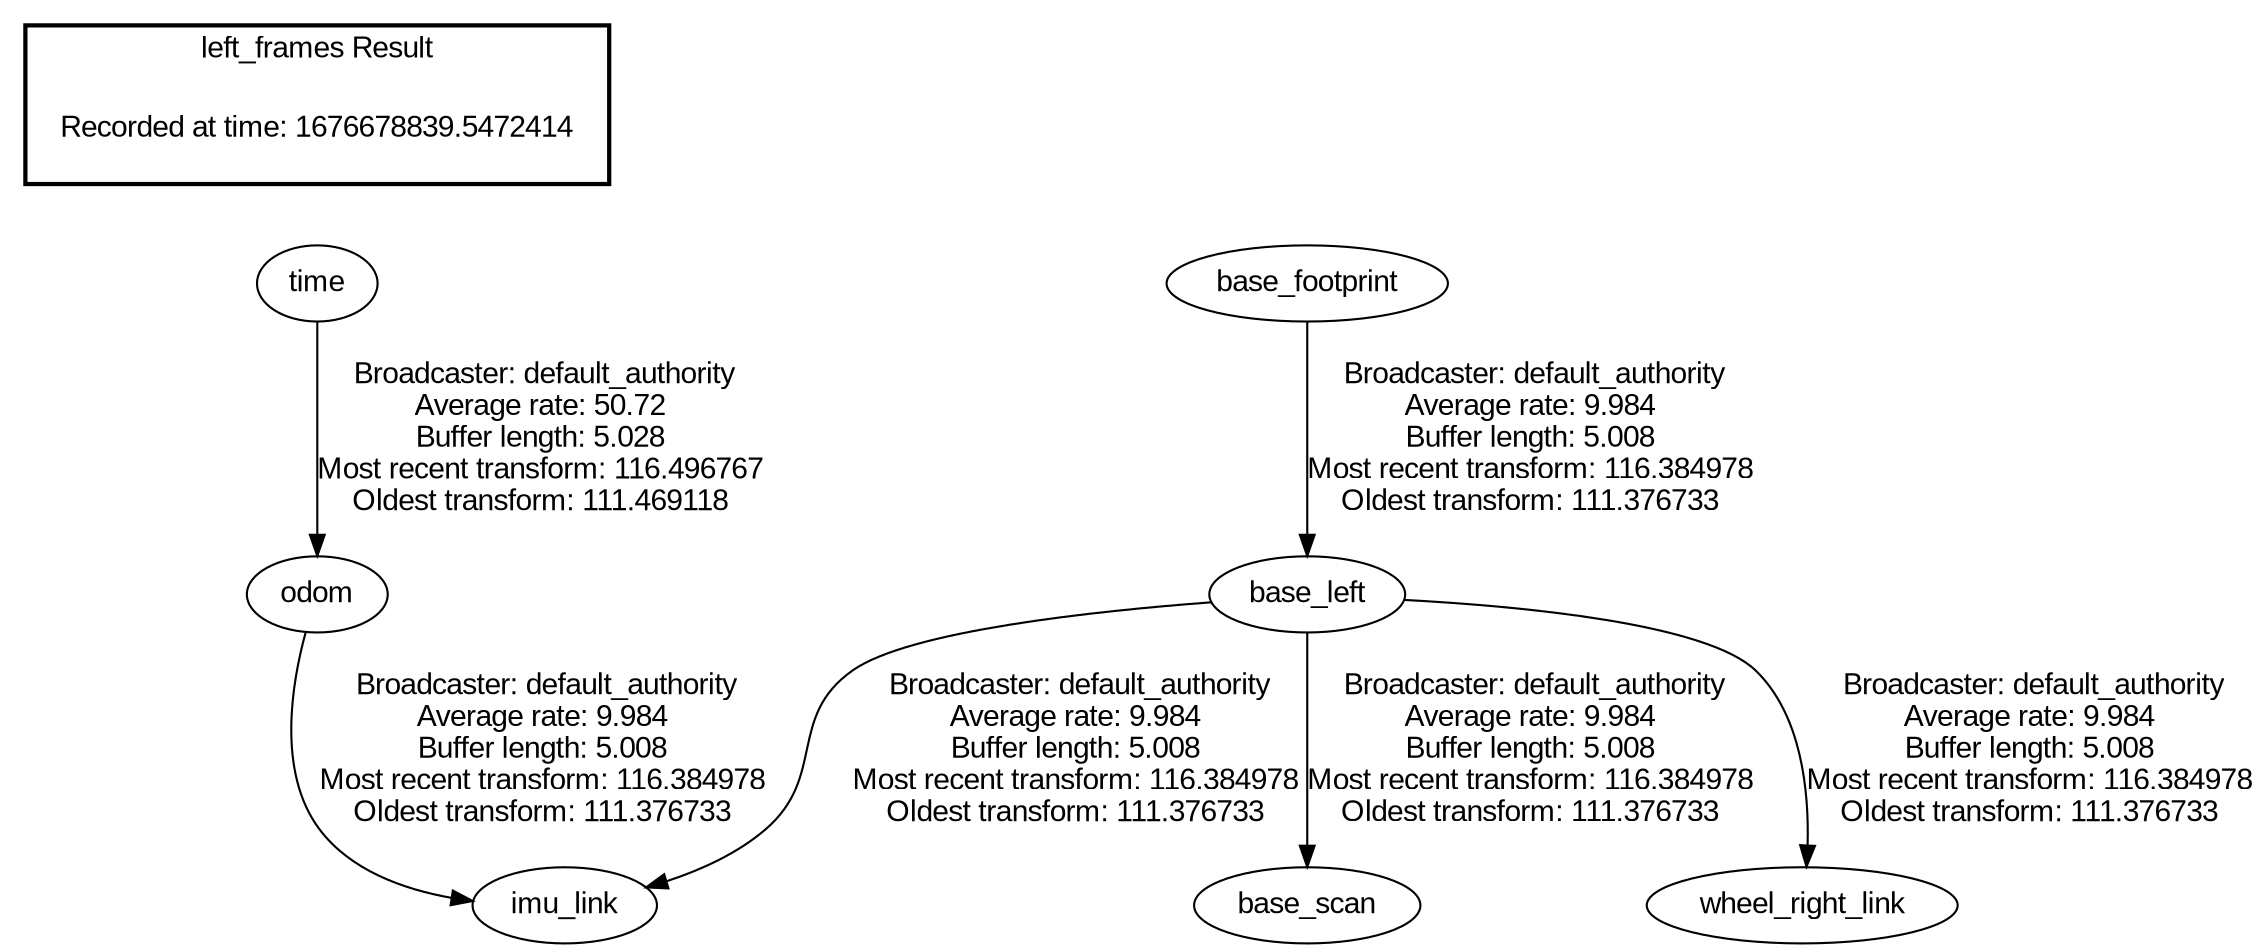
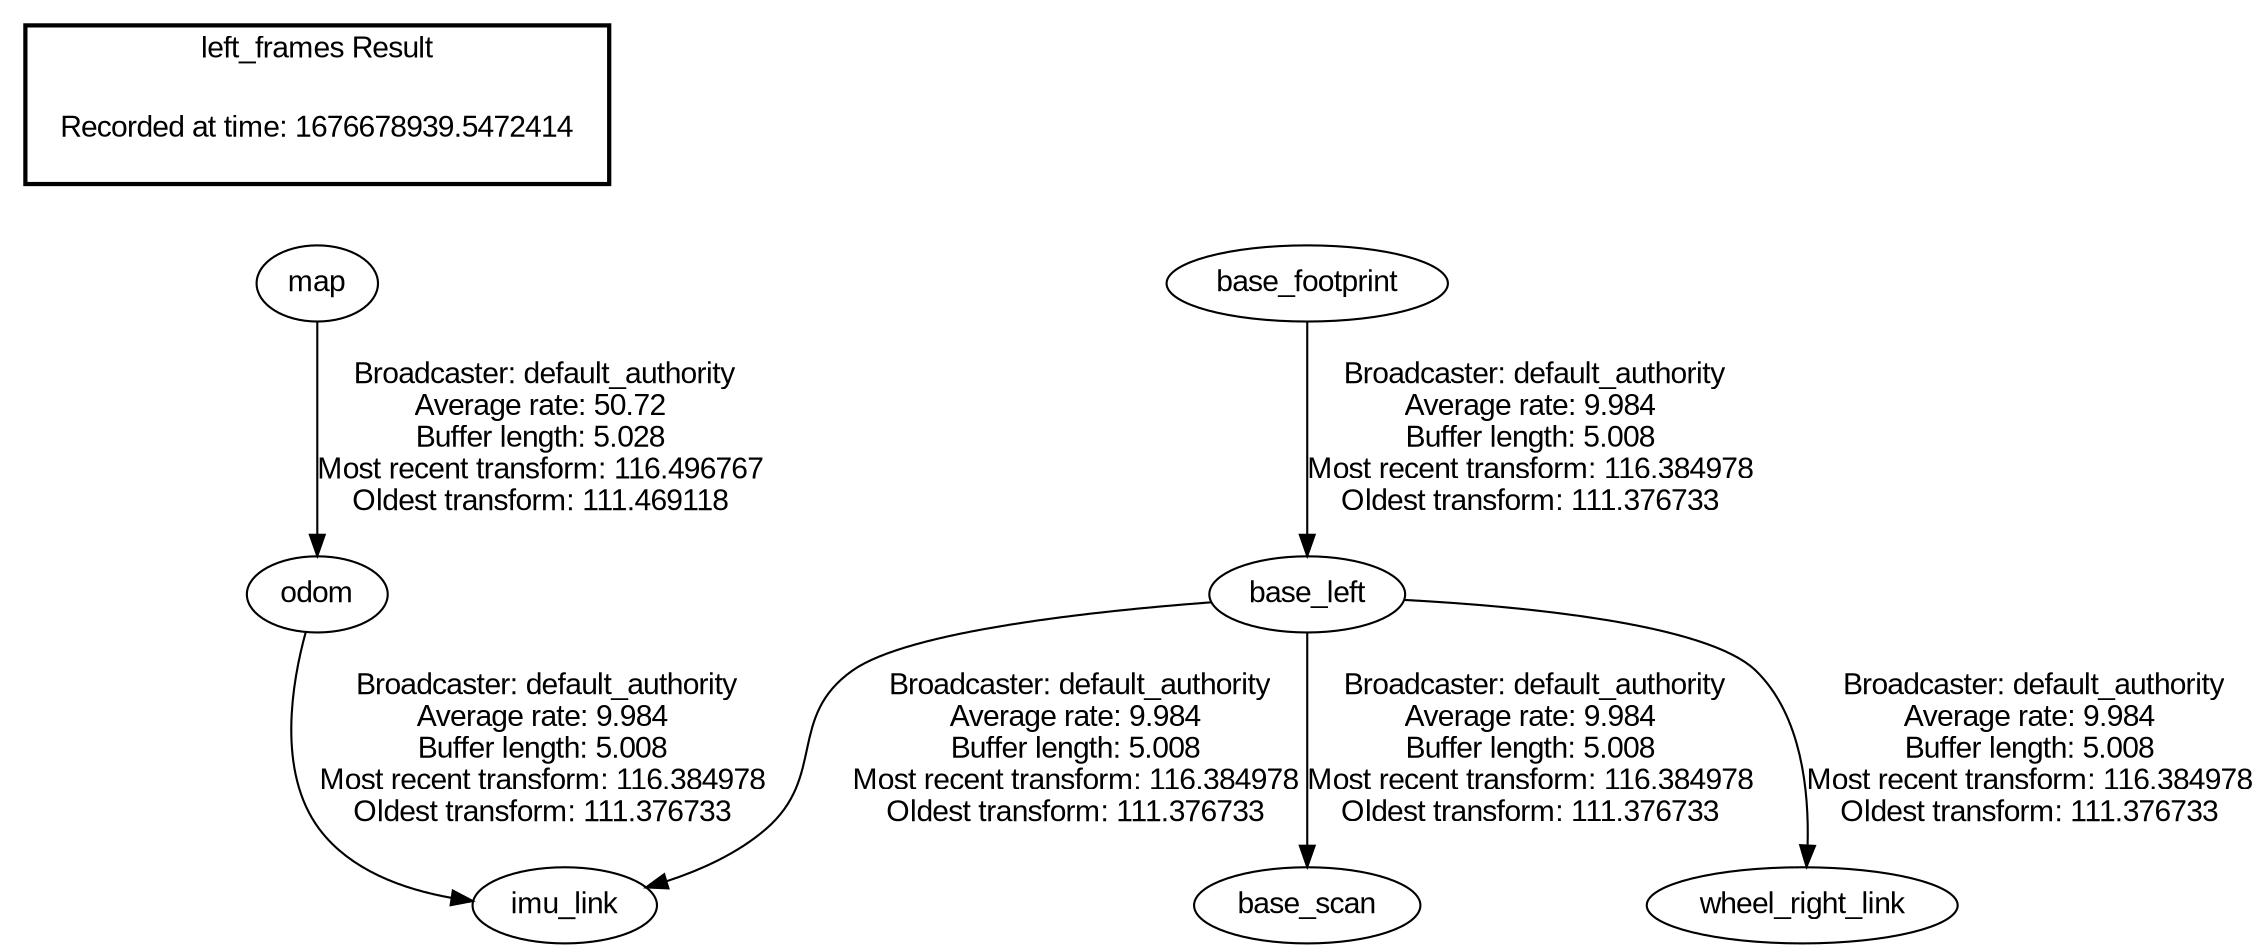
(317, 129) -> (317, 129)
(317, 283) -> (317, 283)
